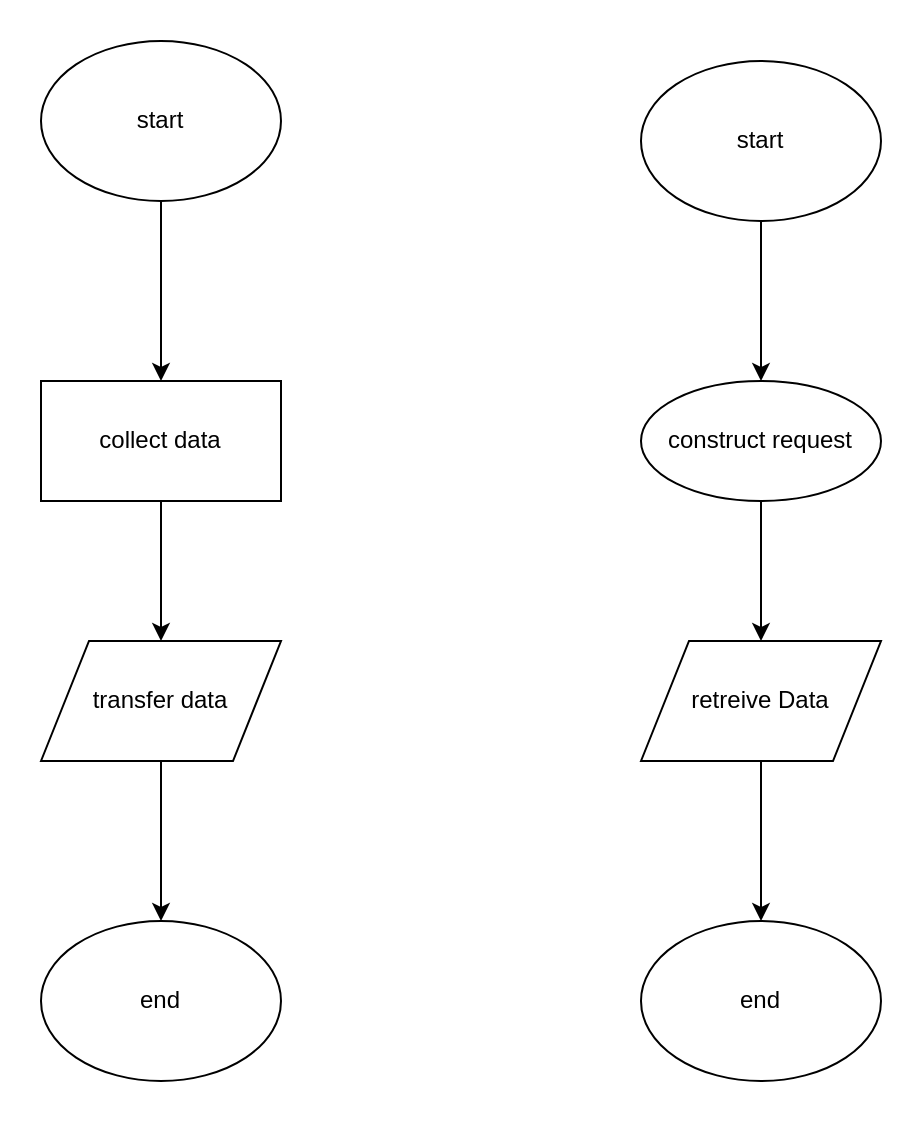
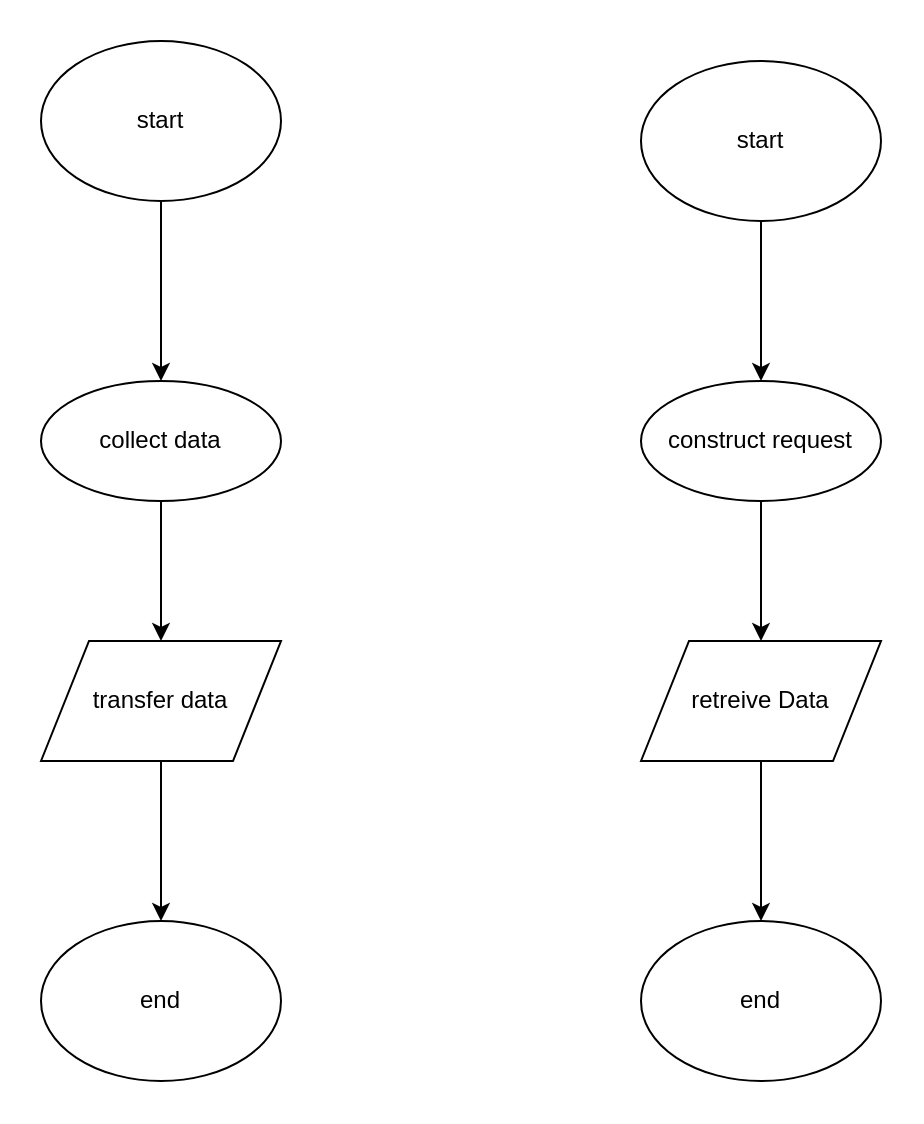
(161, 441) -> (161, 441)
